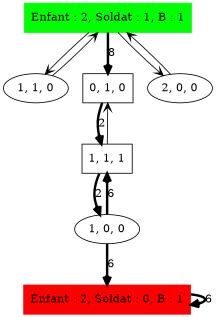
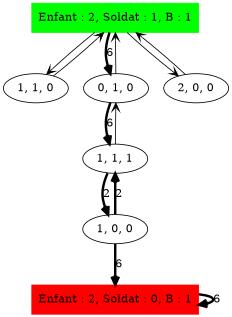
(112, 53) -> (110, 53)
none -> (116, 57)
(108, 88) -> (116, 88)
(102, 123) -> (110, 123)
(107, 159) -> (115, 159)
(111, 194) -> (119, 194)
